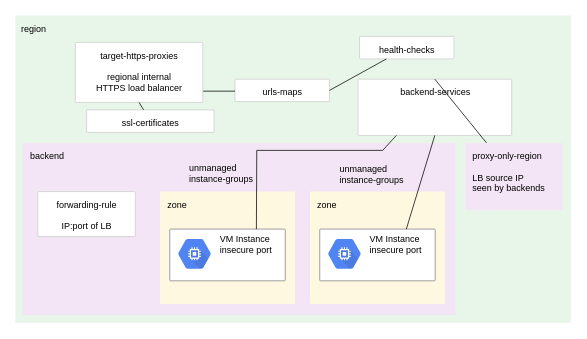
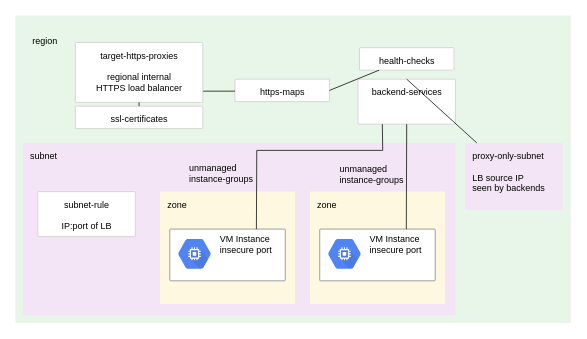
(39, 30) -> (50, 41)
(407, 48) -> (407, 59)
(283, 93) -> (283, 93)
(435, 107) -> (407, 102)
(150, 121) -> (139, 117)
(48, 157) -> (45, 157)
(513, 167) -> (515, 167)
(87, 211) -> (87, 211)
